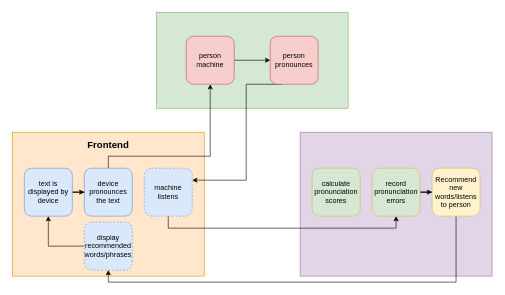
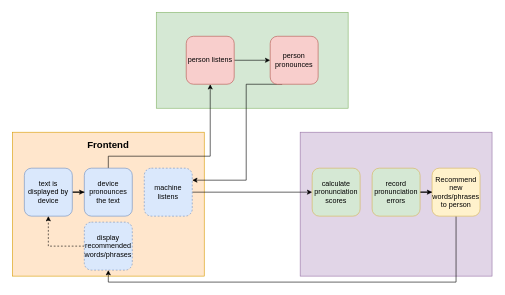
(210, 60) -> (210, 60)
none -> (306, 192)
(456, 192) -> (456, 192)
(168, 227) -> none
(53, 246) -> (53, 246)
